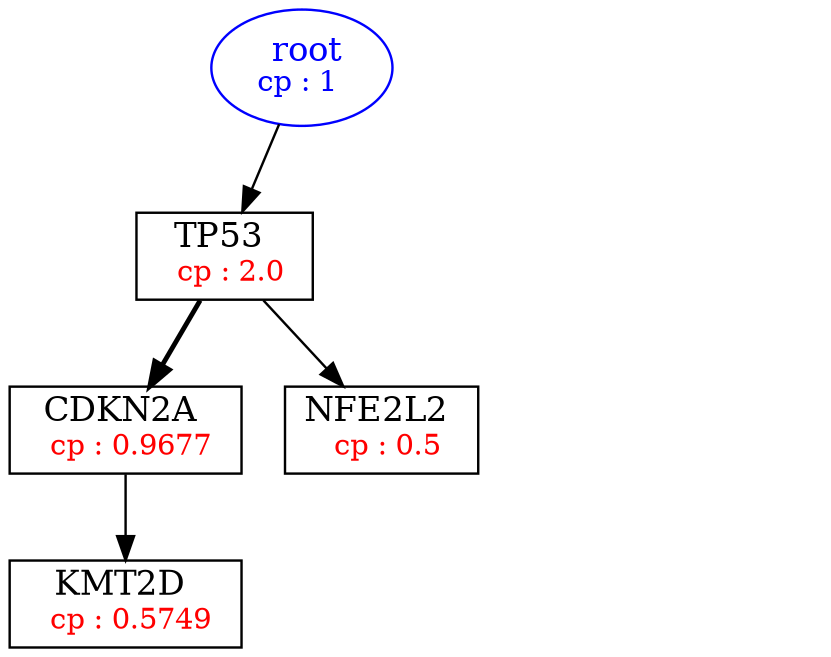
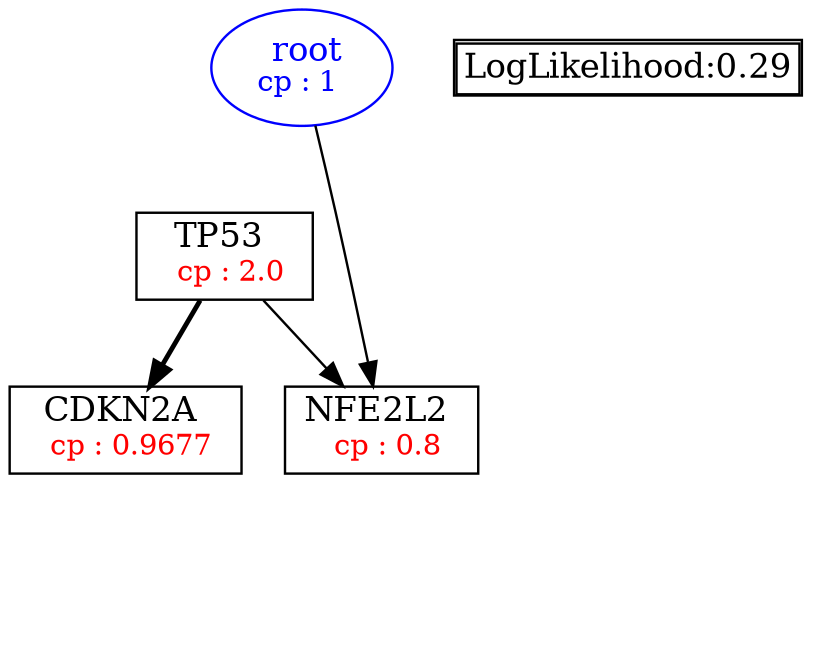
none -> (628, 68)
(266, 157) -> (343, 244)
(388, 446) -> (388, 446)
(126, 604) -> none
